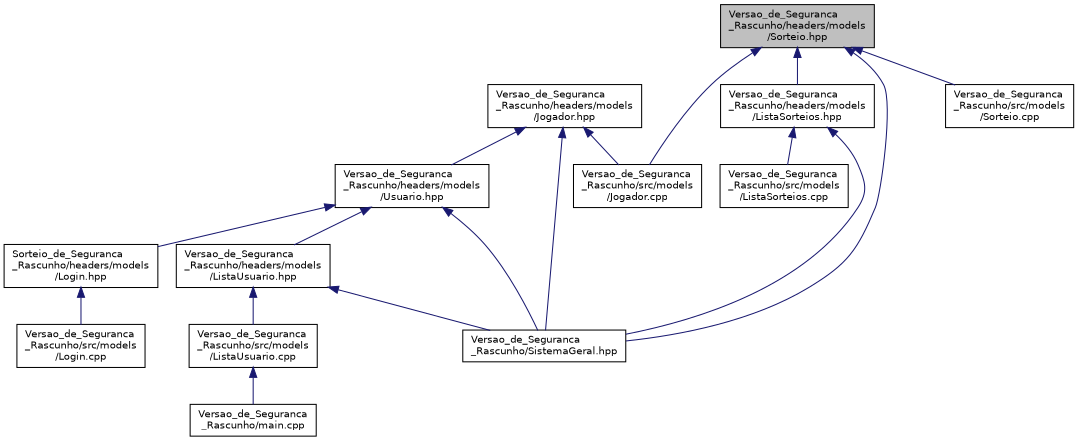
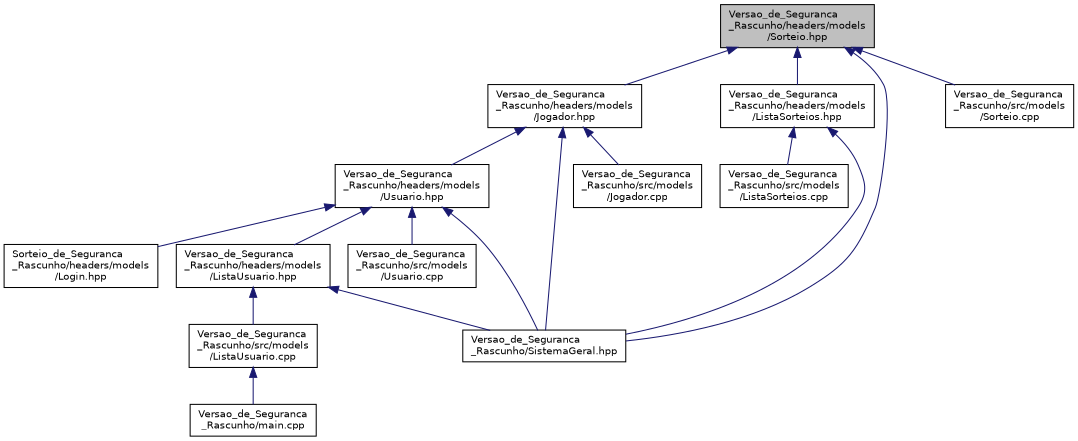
(694, 103) -> (676, 68)
none -> (412, 266)
(81, 346) -> none
